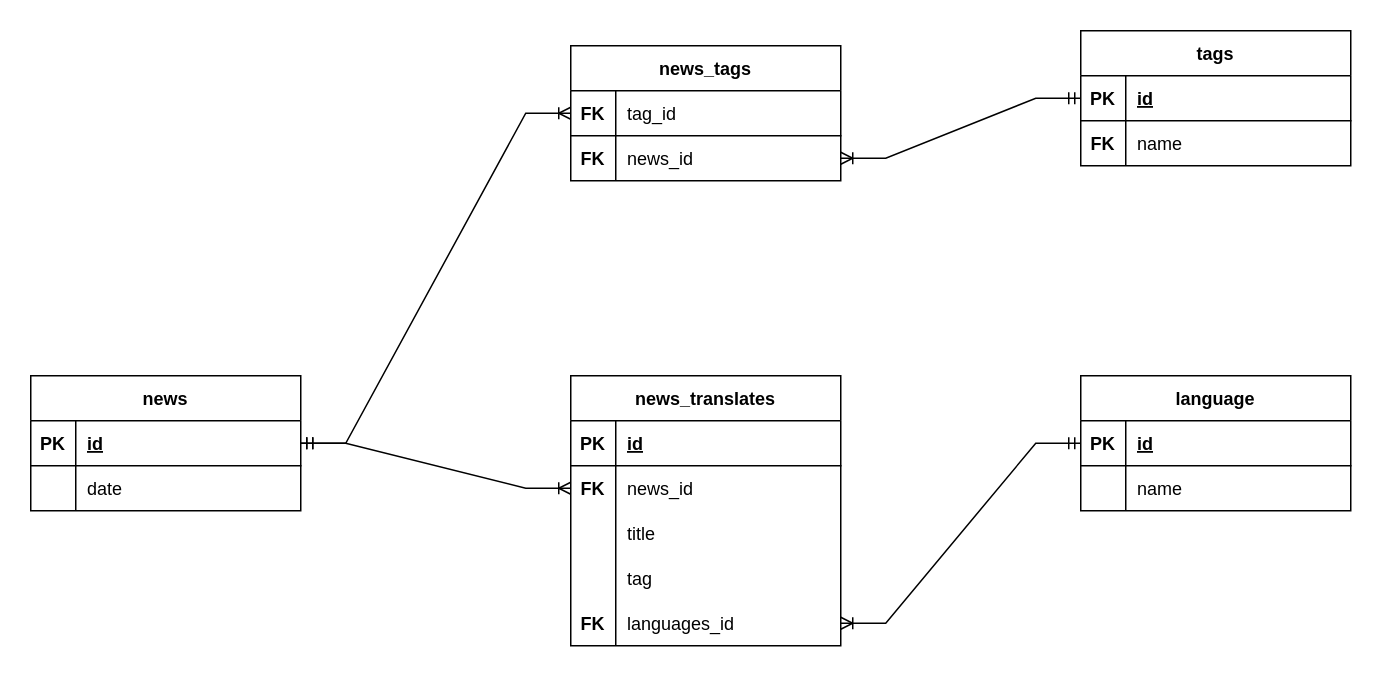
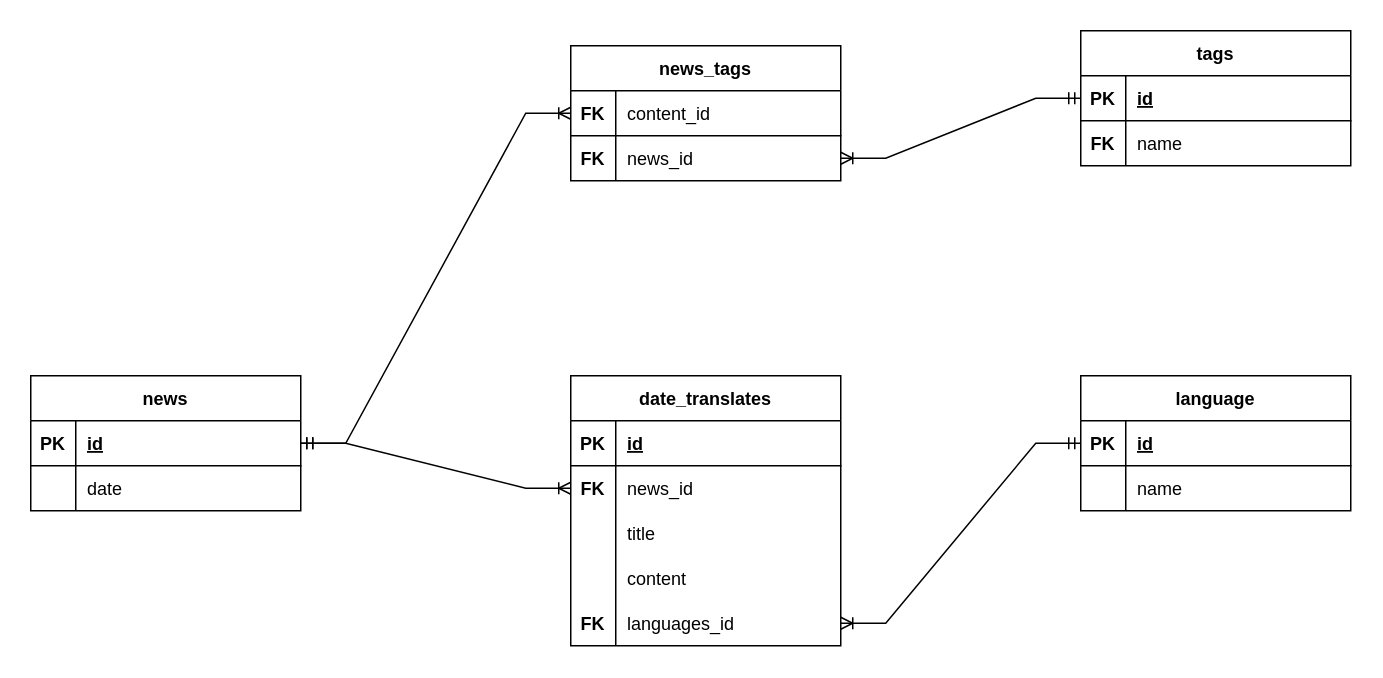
(655, 114) -> (675, 114)
(705, 399) -> (705, 399)
(642, 579) -> (662, 579)
